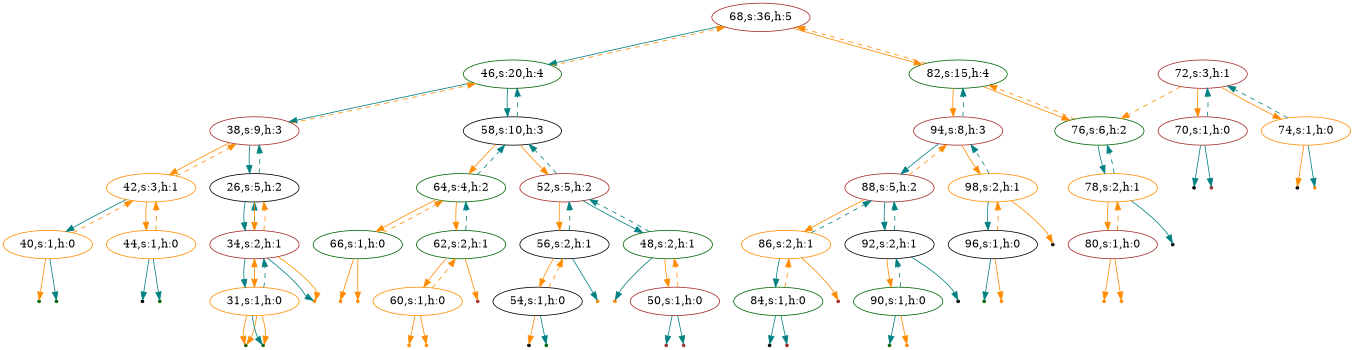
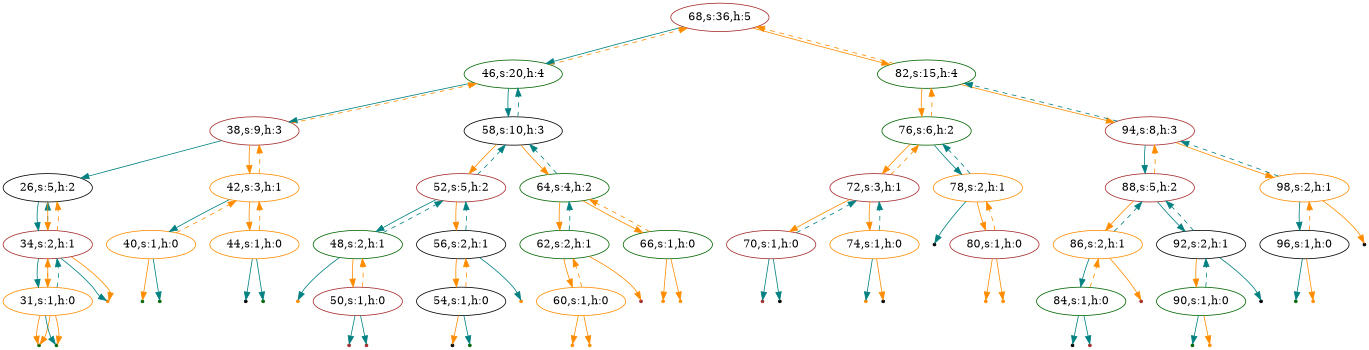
none -> (899, 156)
(260, 163) -> none
